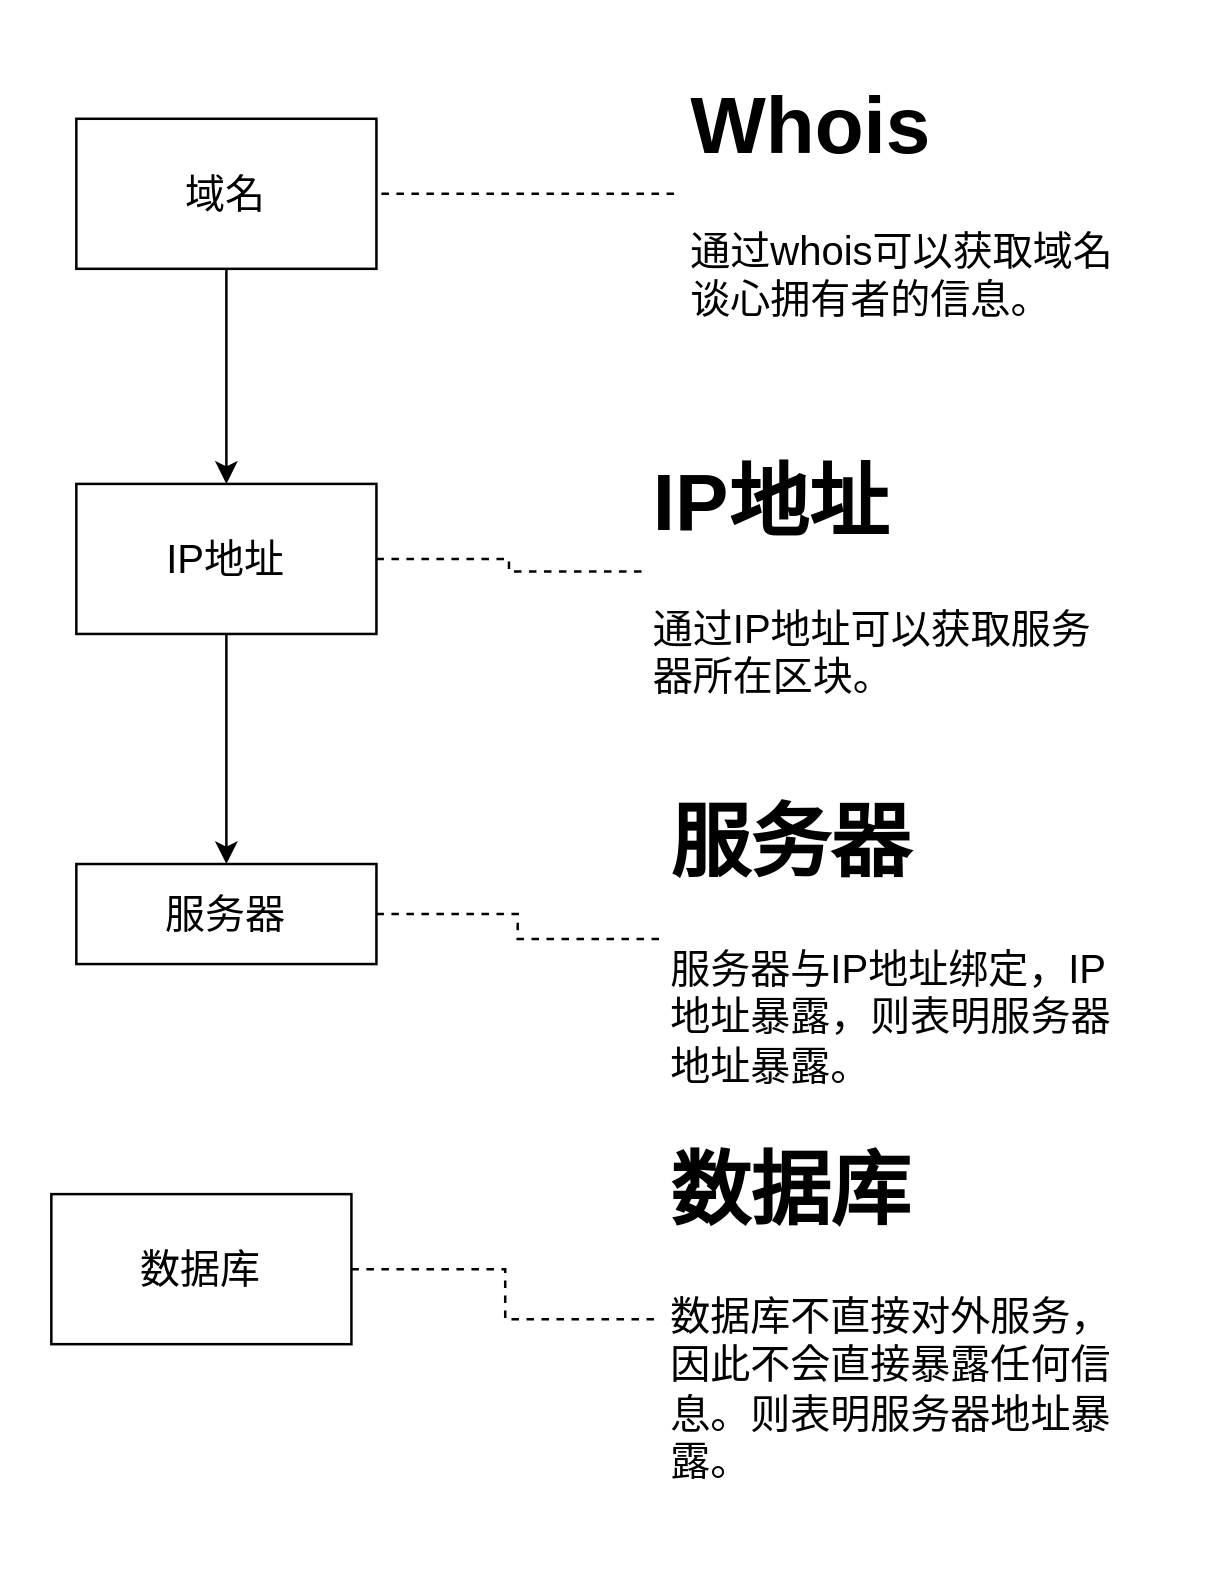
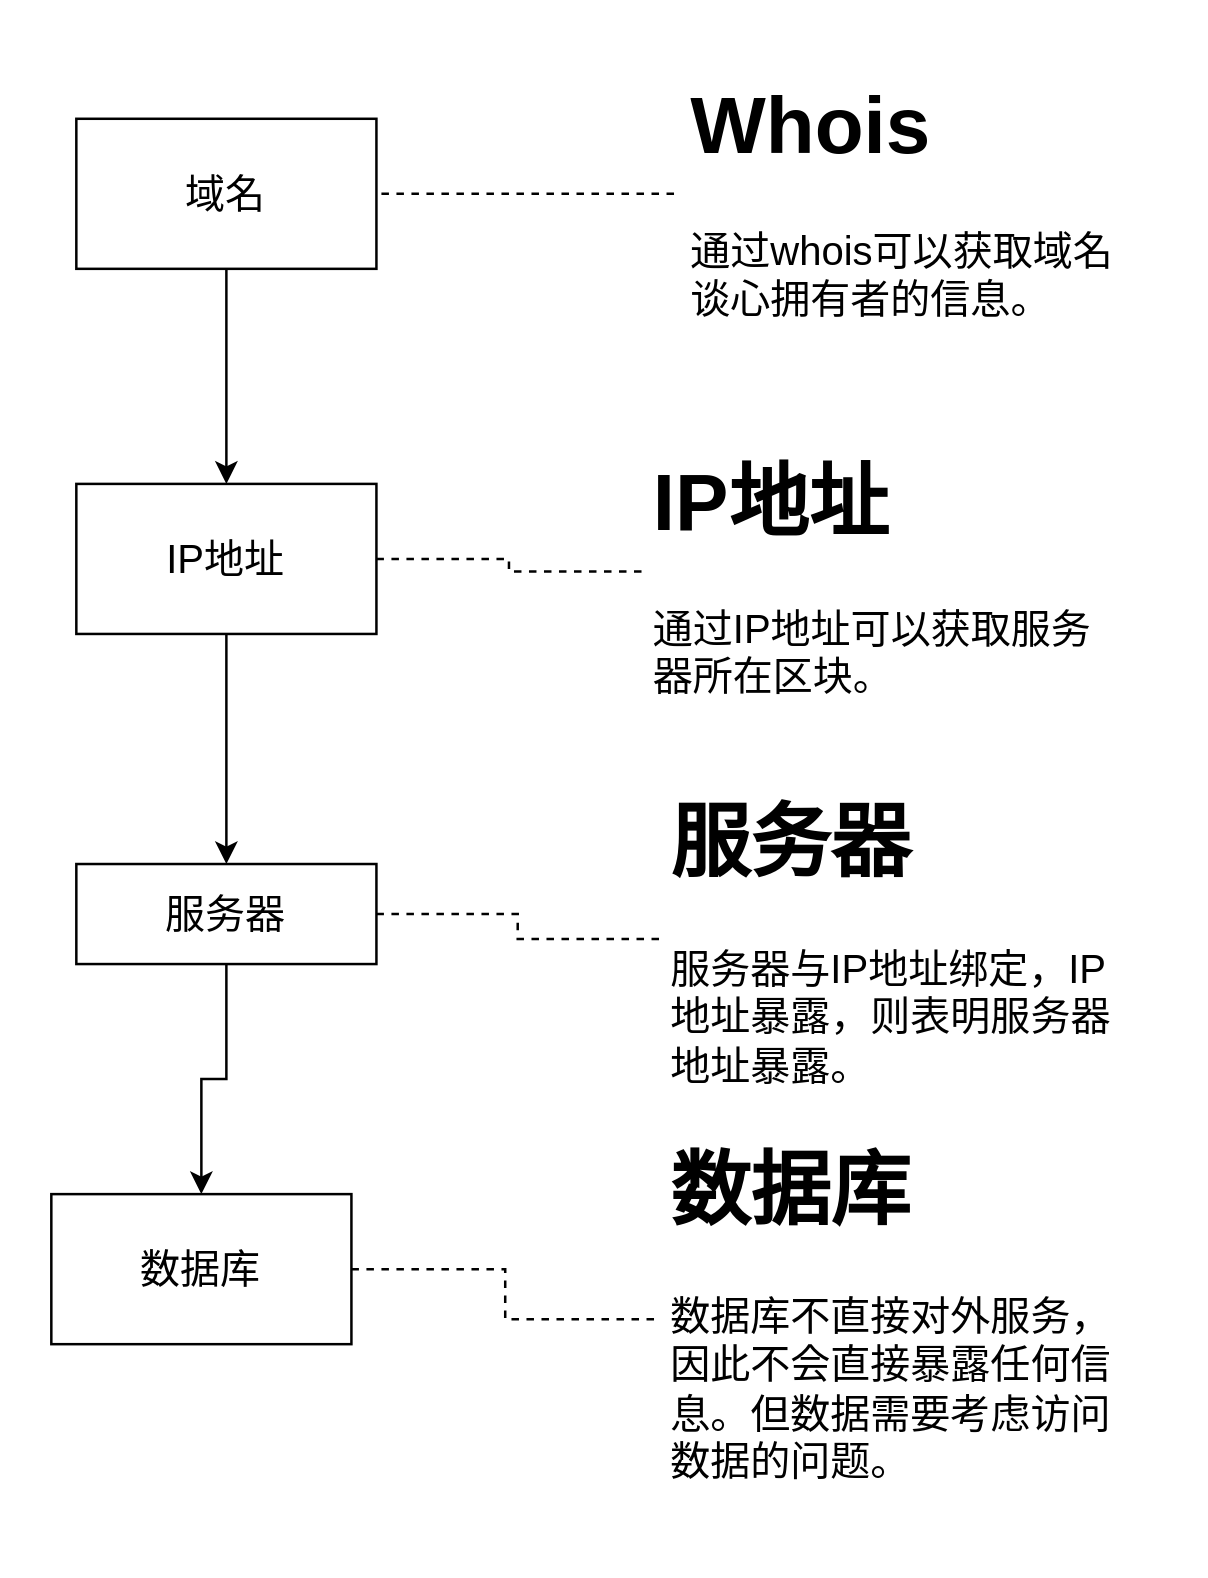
none -> (222, 1079)
(899, 1211) -> (899, 1211)
